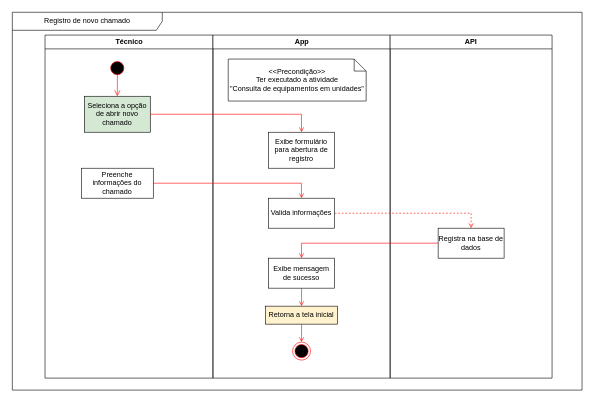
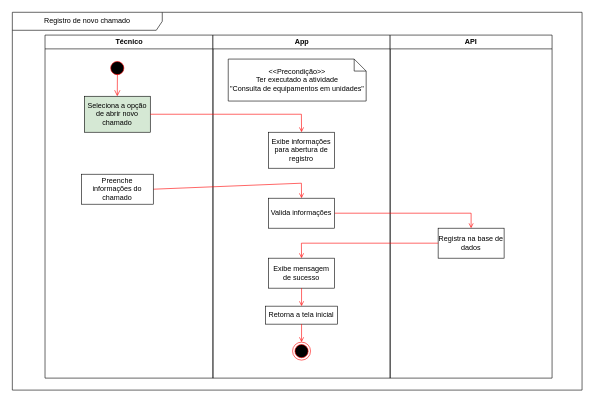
(302, 150) -> (302, 150)
(117, 183) -> (117, 189)
(408, 213) -> (408, 213)
(302, 315) -> (302, 315)
